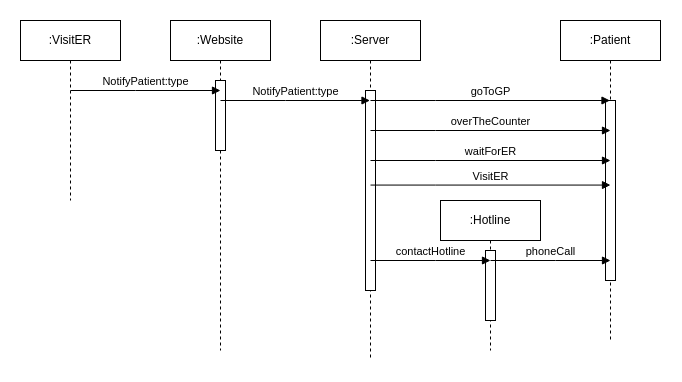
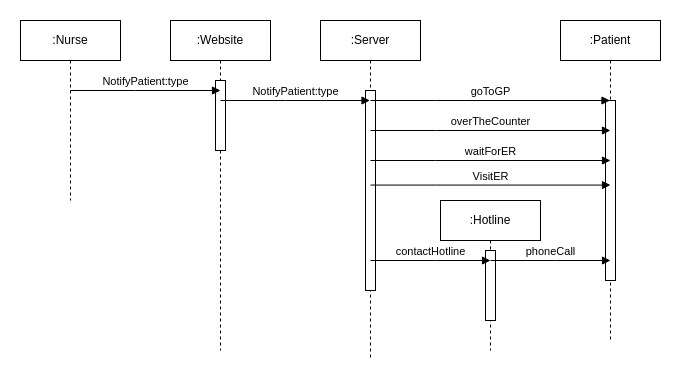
(71, 41) -> (71, 41)
